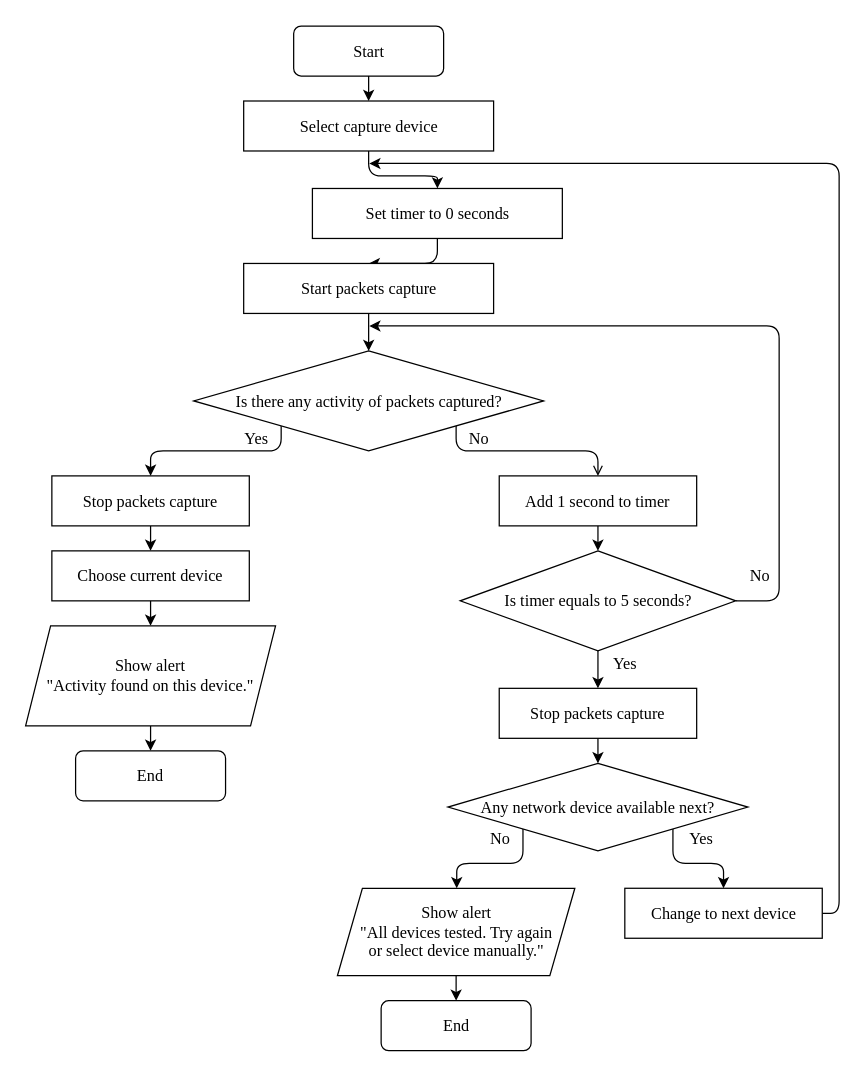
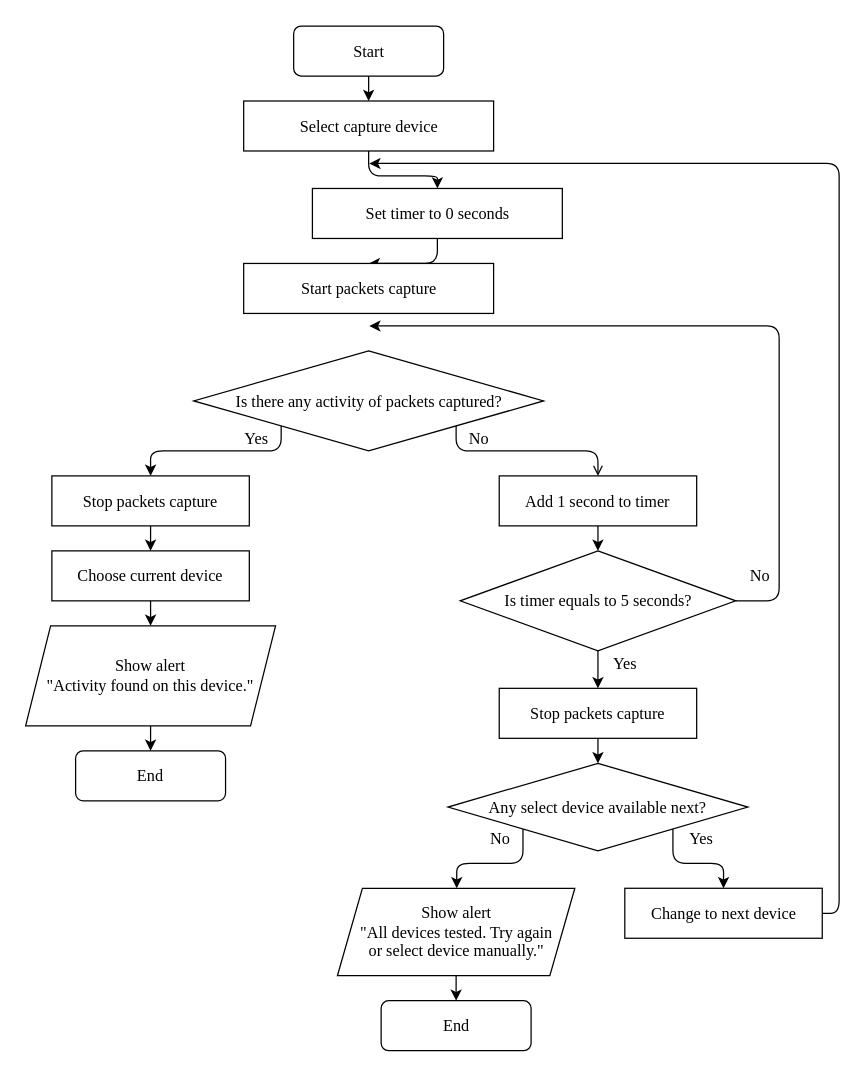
(369, 327) -> none
(598, 807) -> (598, 807)
